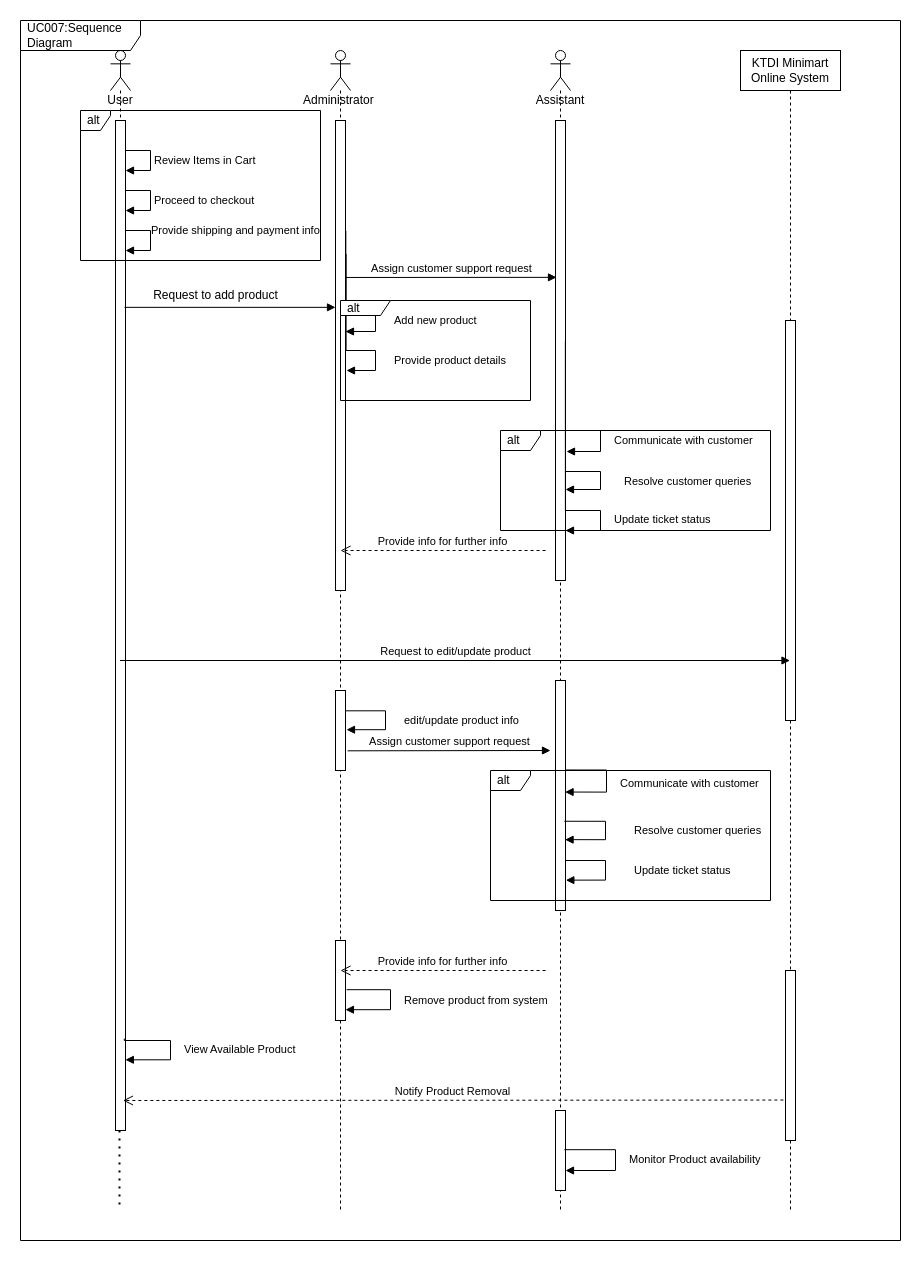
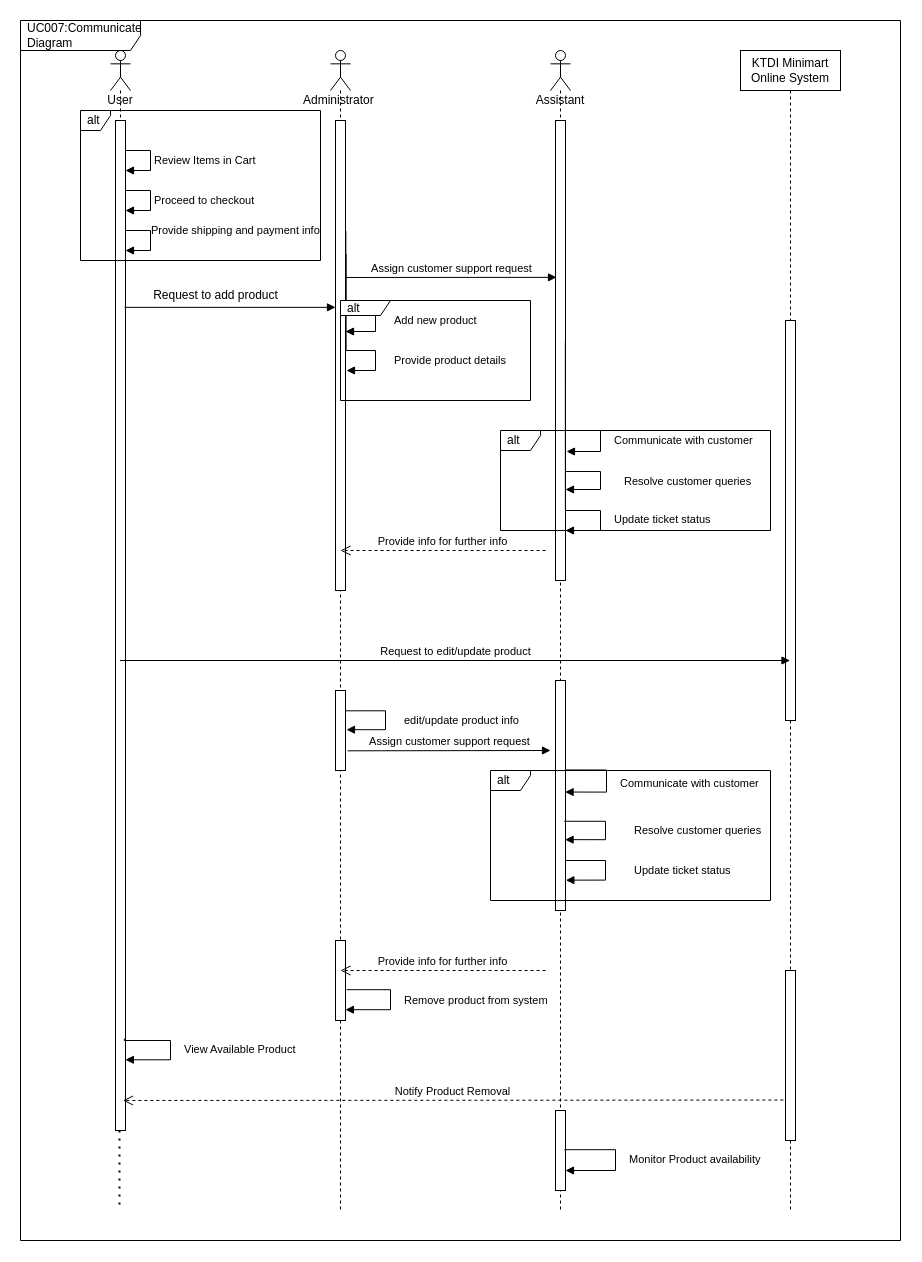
(84, 36) -> (84, 36)
